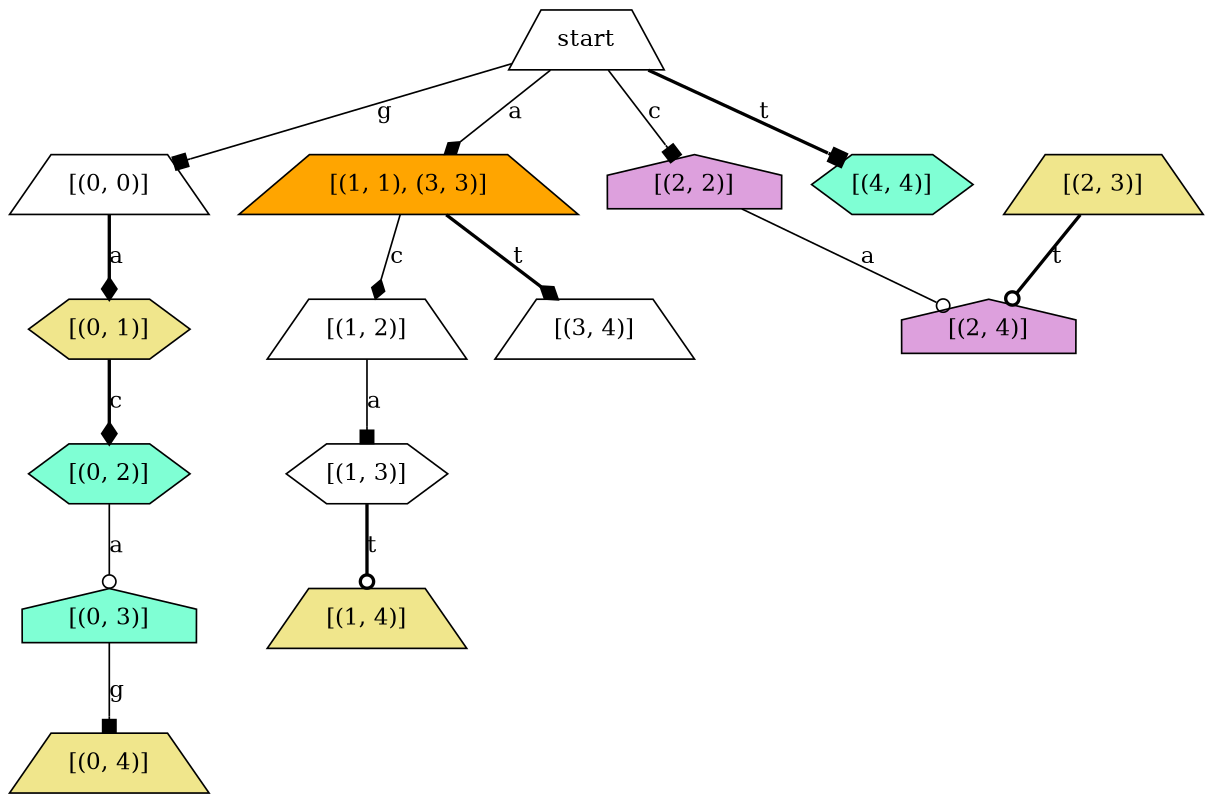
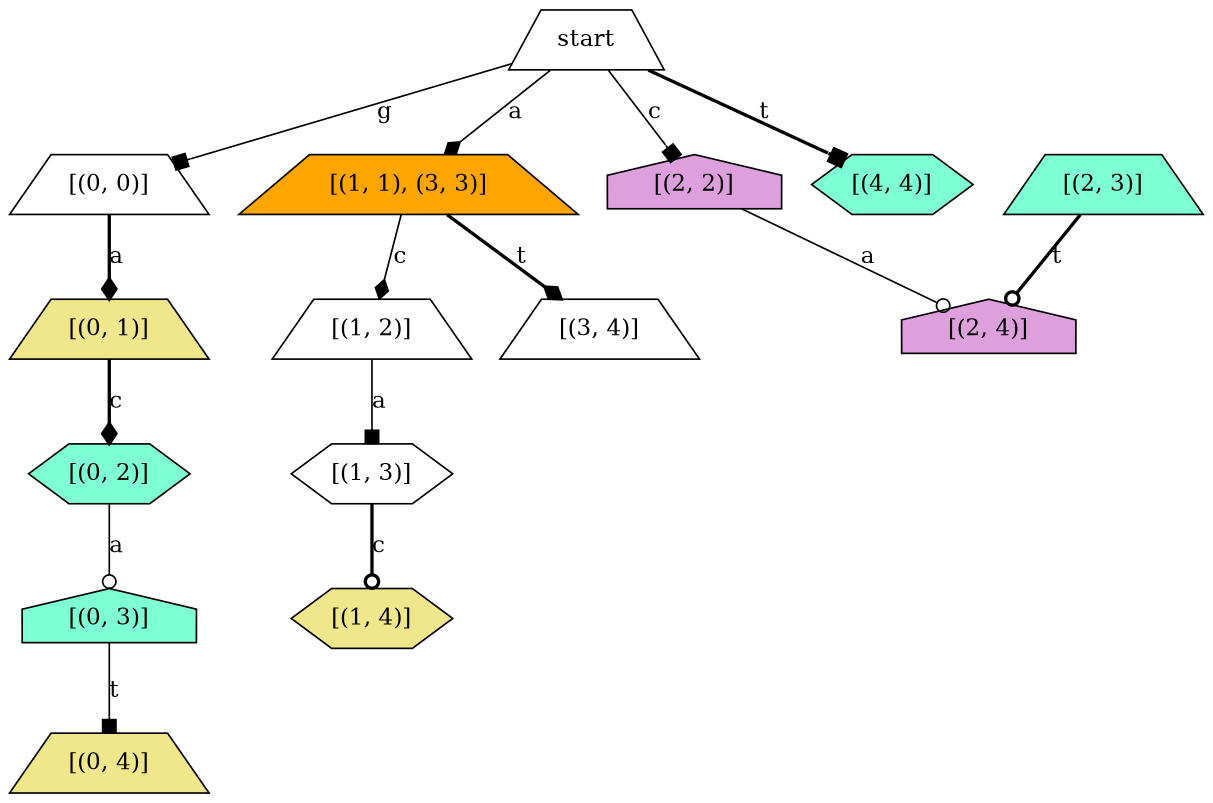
(1103, 185) -> (1103, 185)
(109, 329) -> (109, 329)
(373, 546) -> (379, 546)
(367, 618) -> (372, 618)
(118, 691) -> (115, 691)
